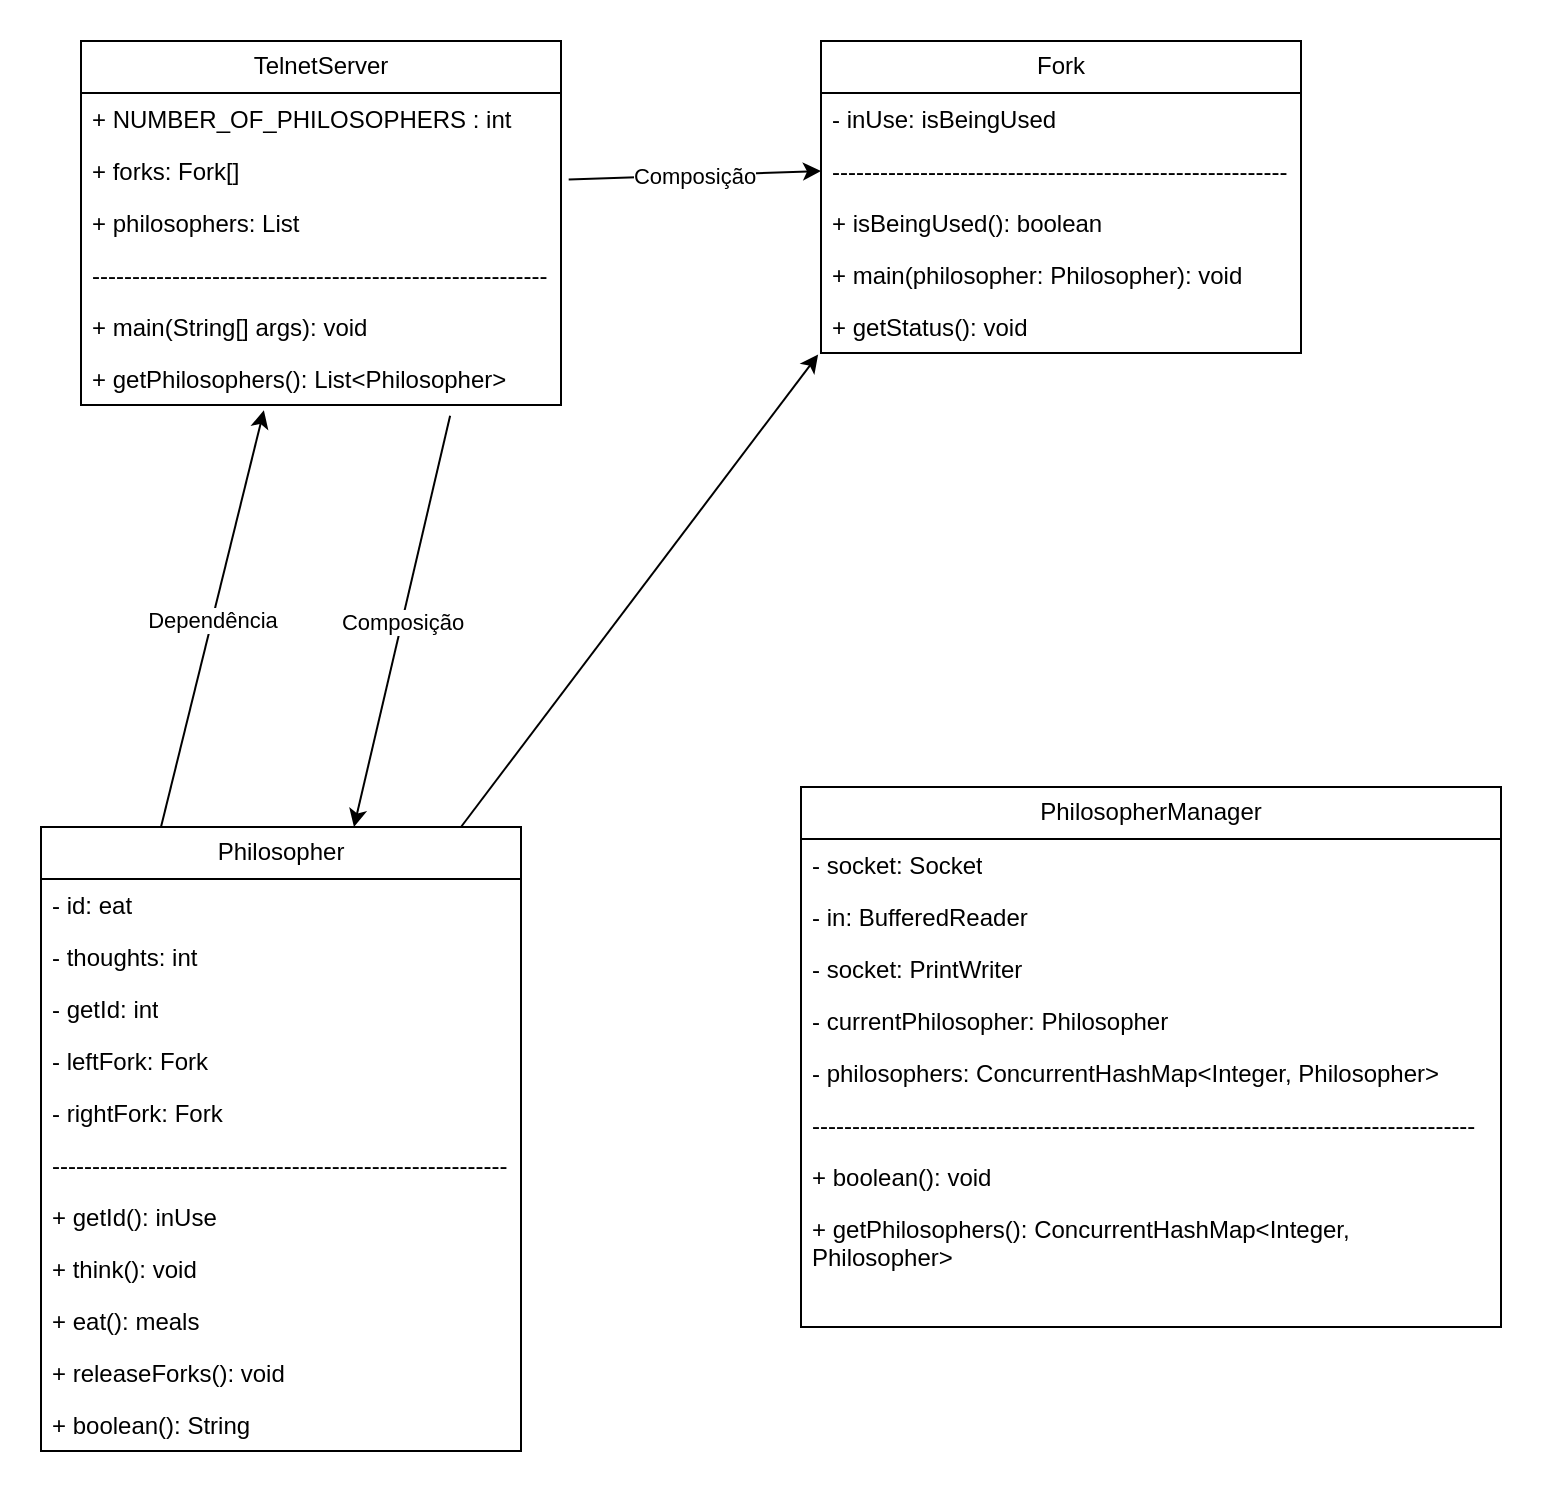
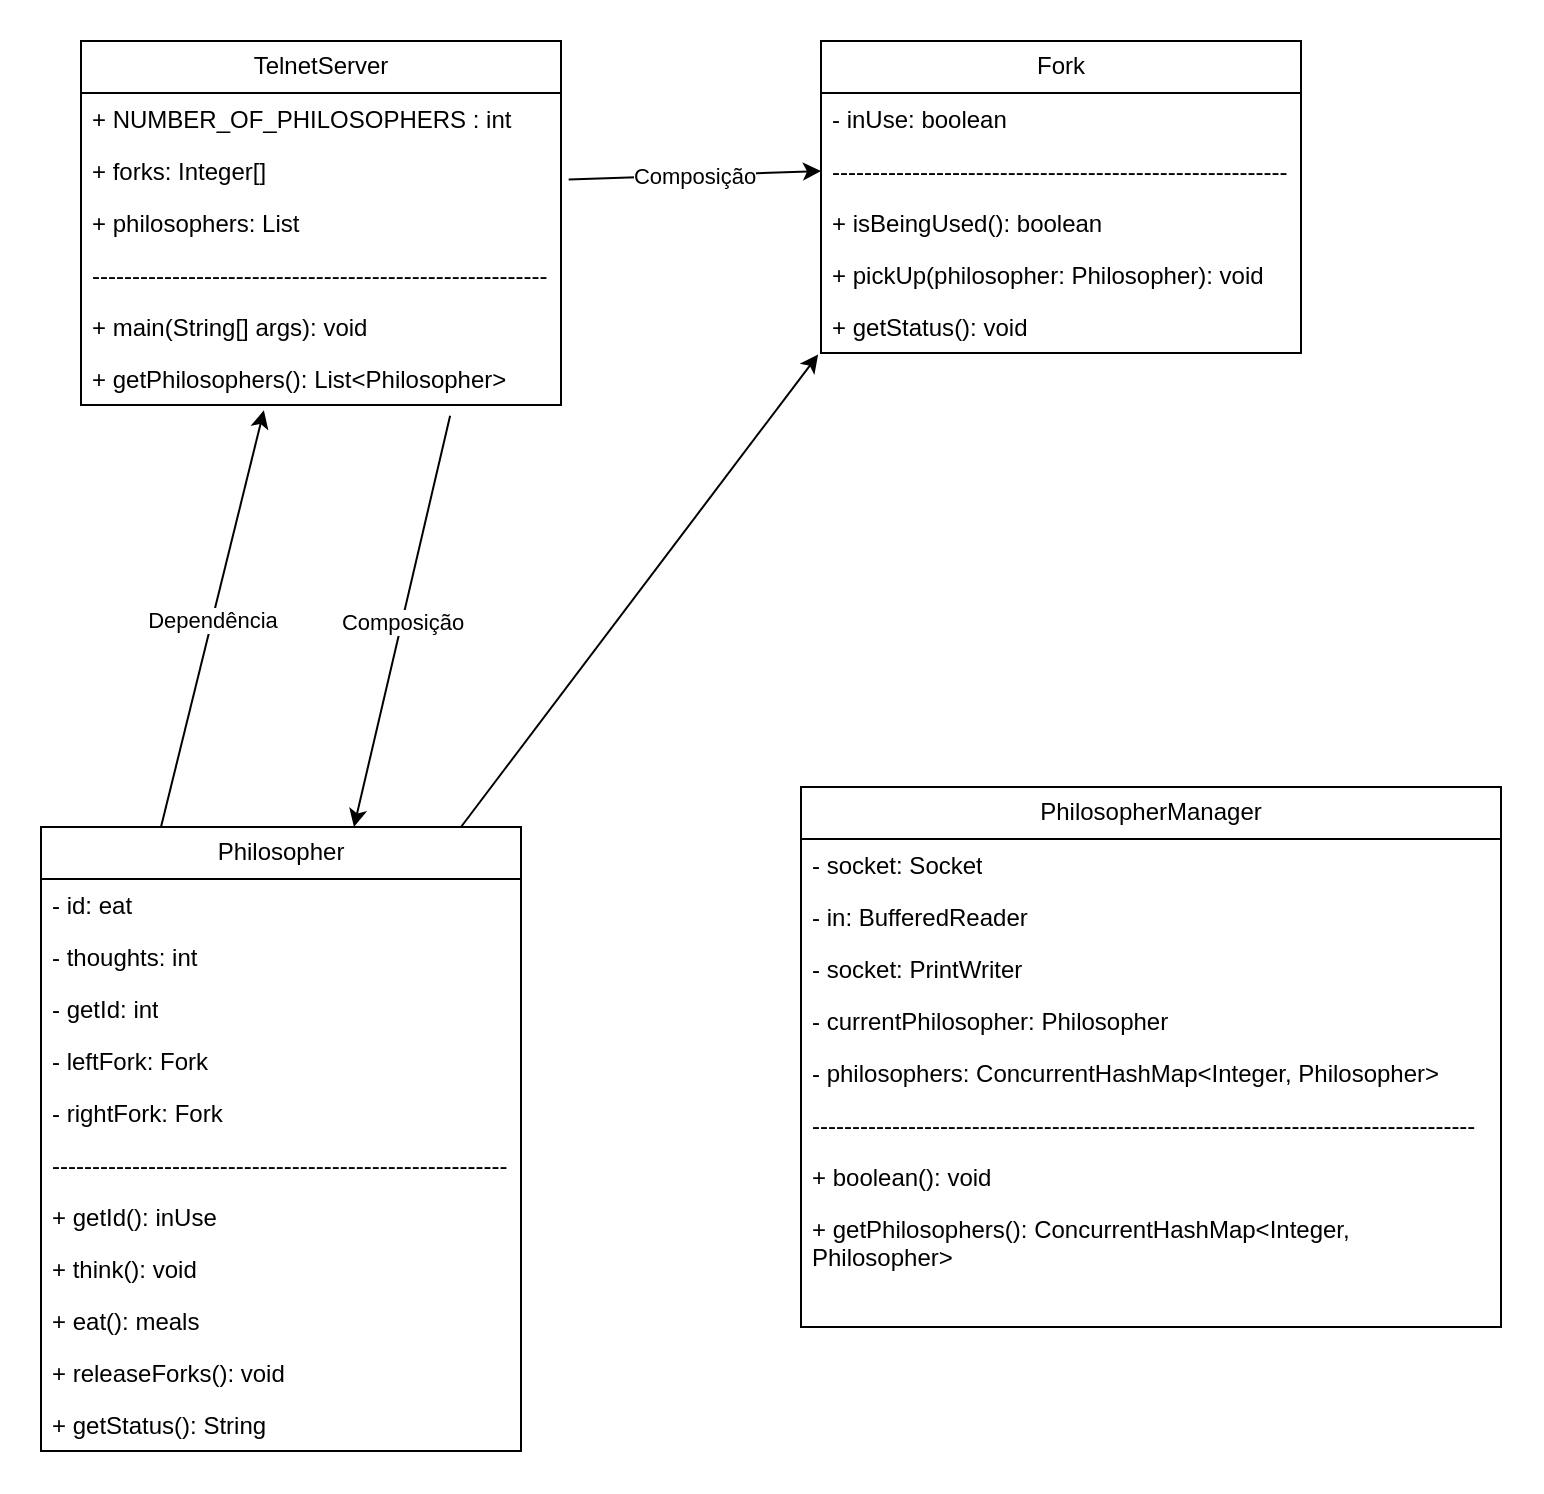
(949, 121) -> (925, 121)
(184, 173) -> (205, 173)
(1054, 277) -> (1063, 292)
(165, 1427) -> (182, 1427)
